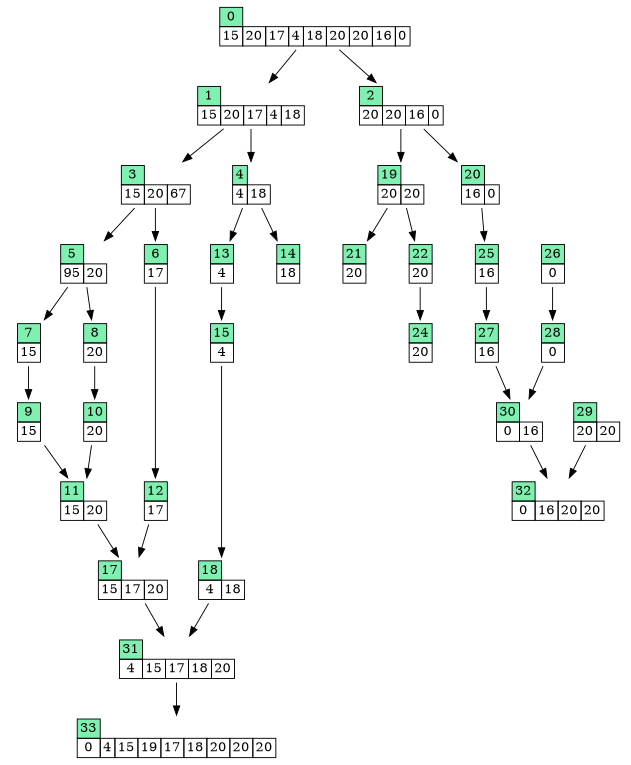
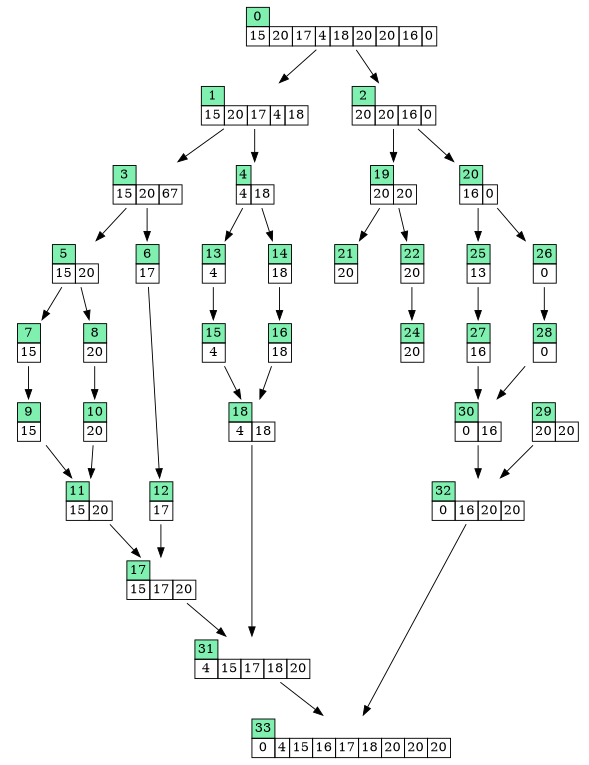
none -> (508, 221)
(72, 273) -> (64, 273)
(487, 273) -> (479, 273)
none -> (280, 343)
none -> (417, 616)
(149, 748) -> (324, 748)
